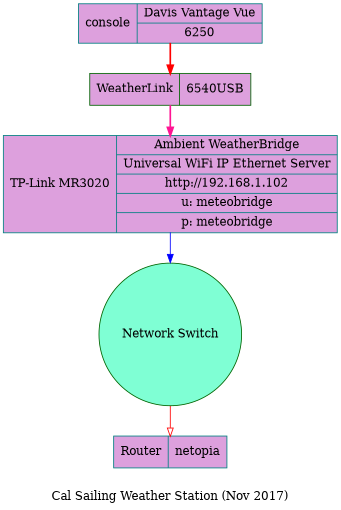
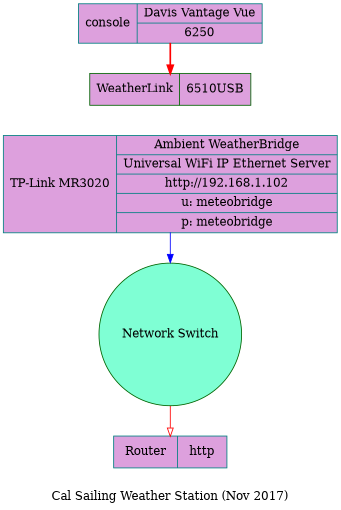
(215, 89) -> (215, 89)
(170, 116) -> none
(198, 452) -> (202, 452)
